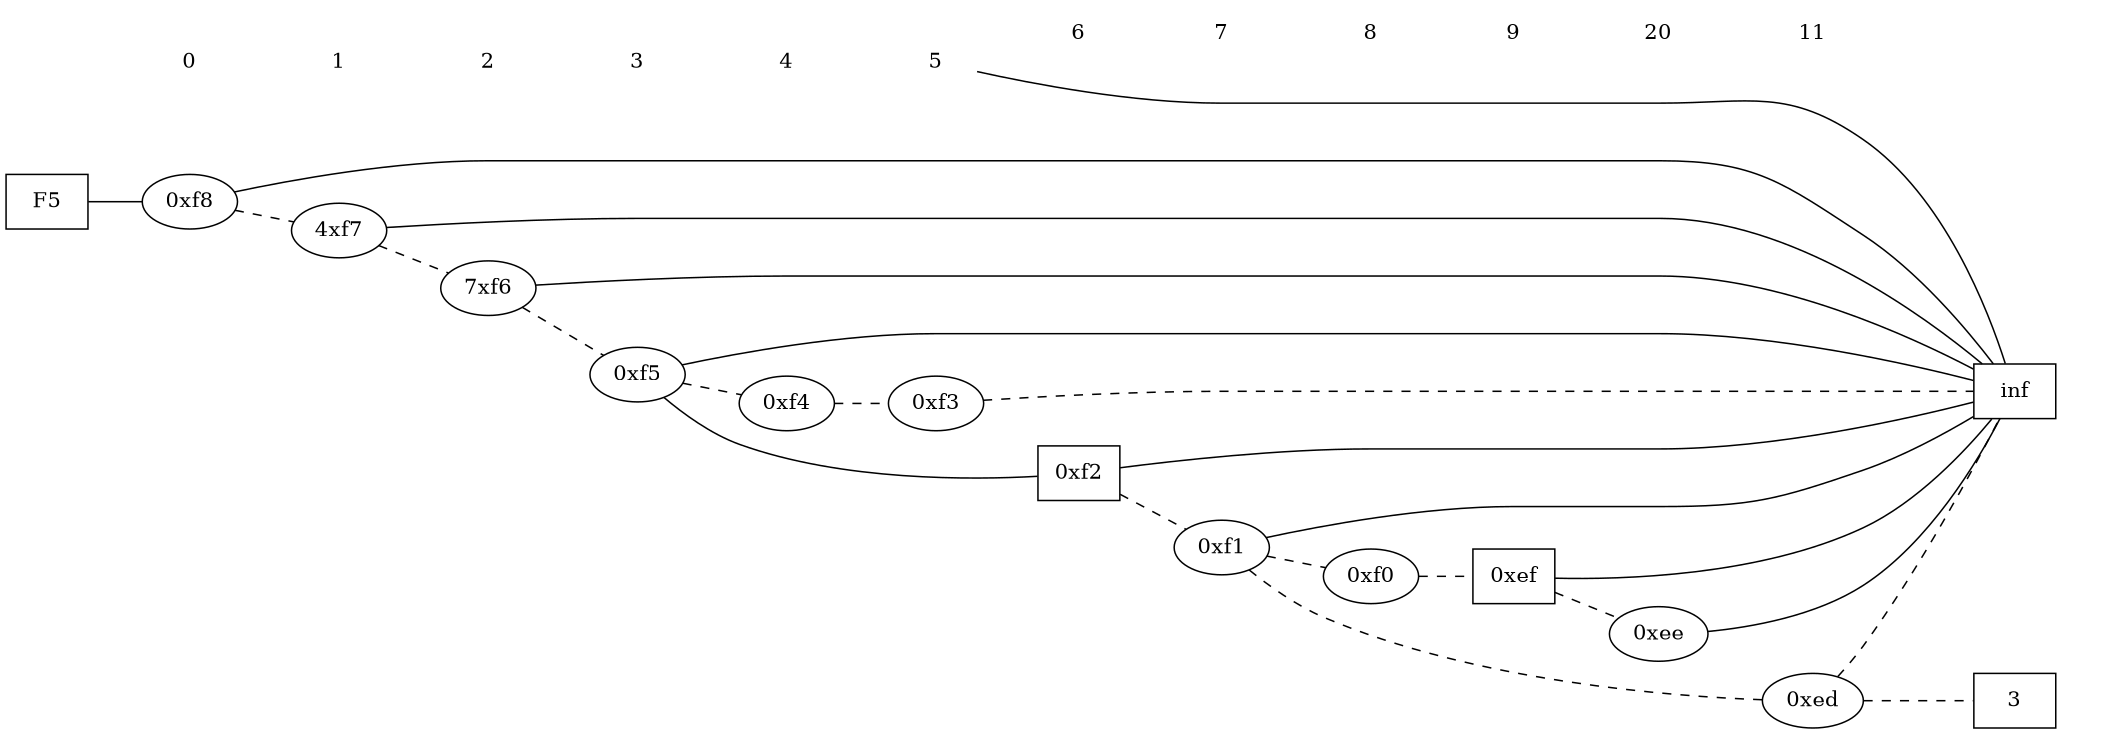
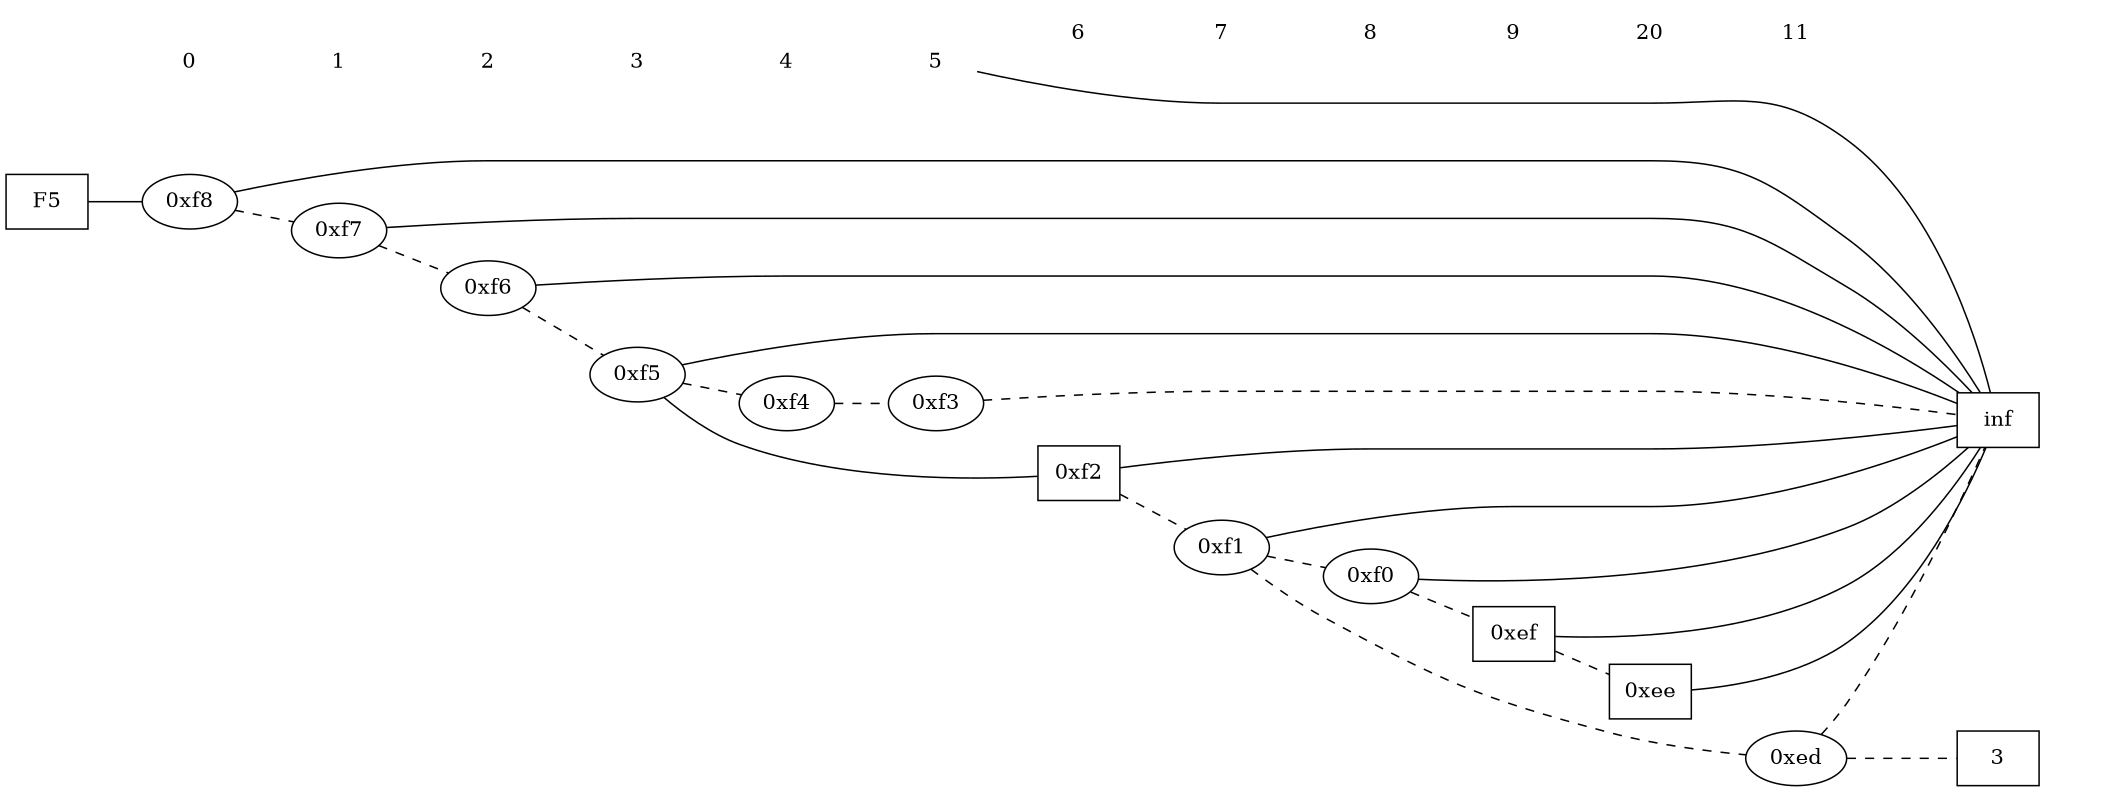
(339, 231) -> (339, 231)
(488, 288) -> (488, 288)
none -> (1708, 564)
(1659, 634) -> (1650, 692)
